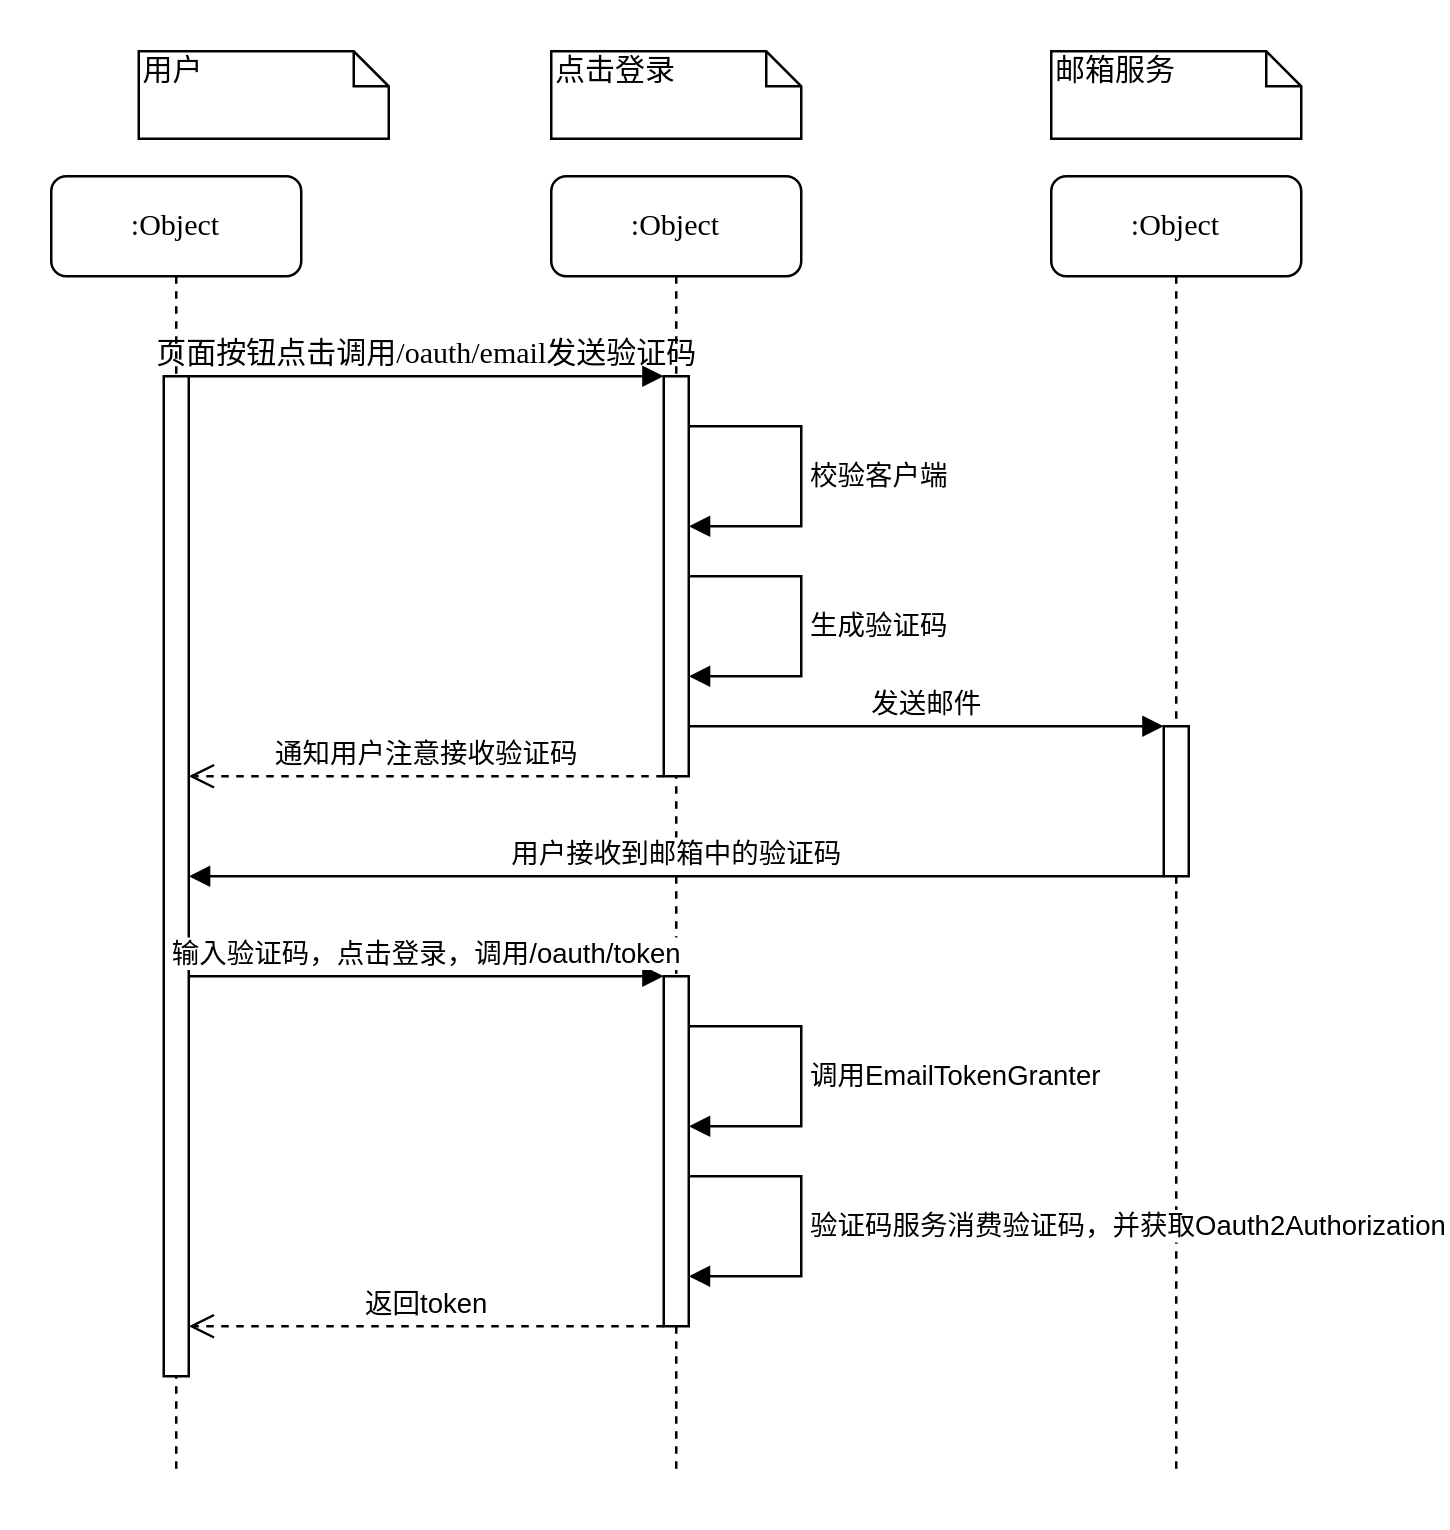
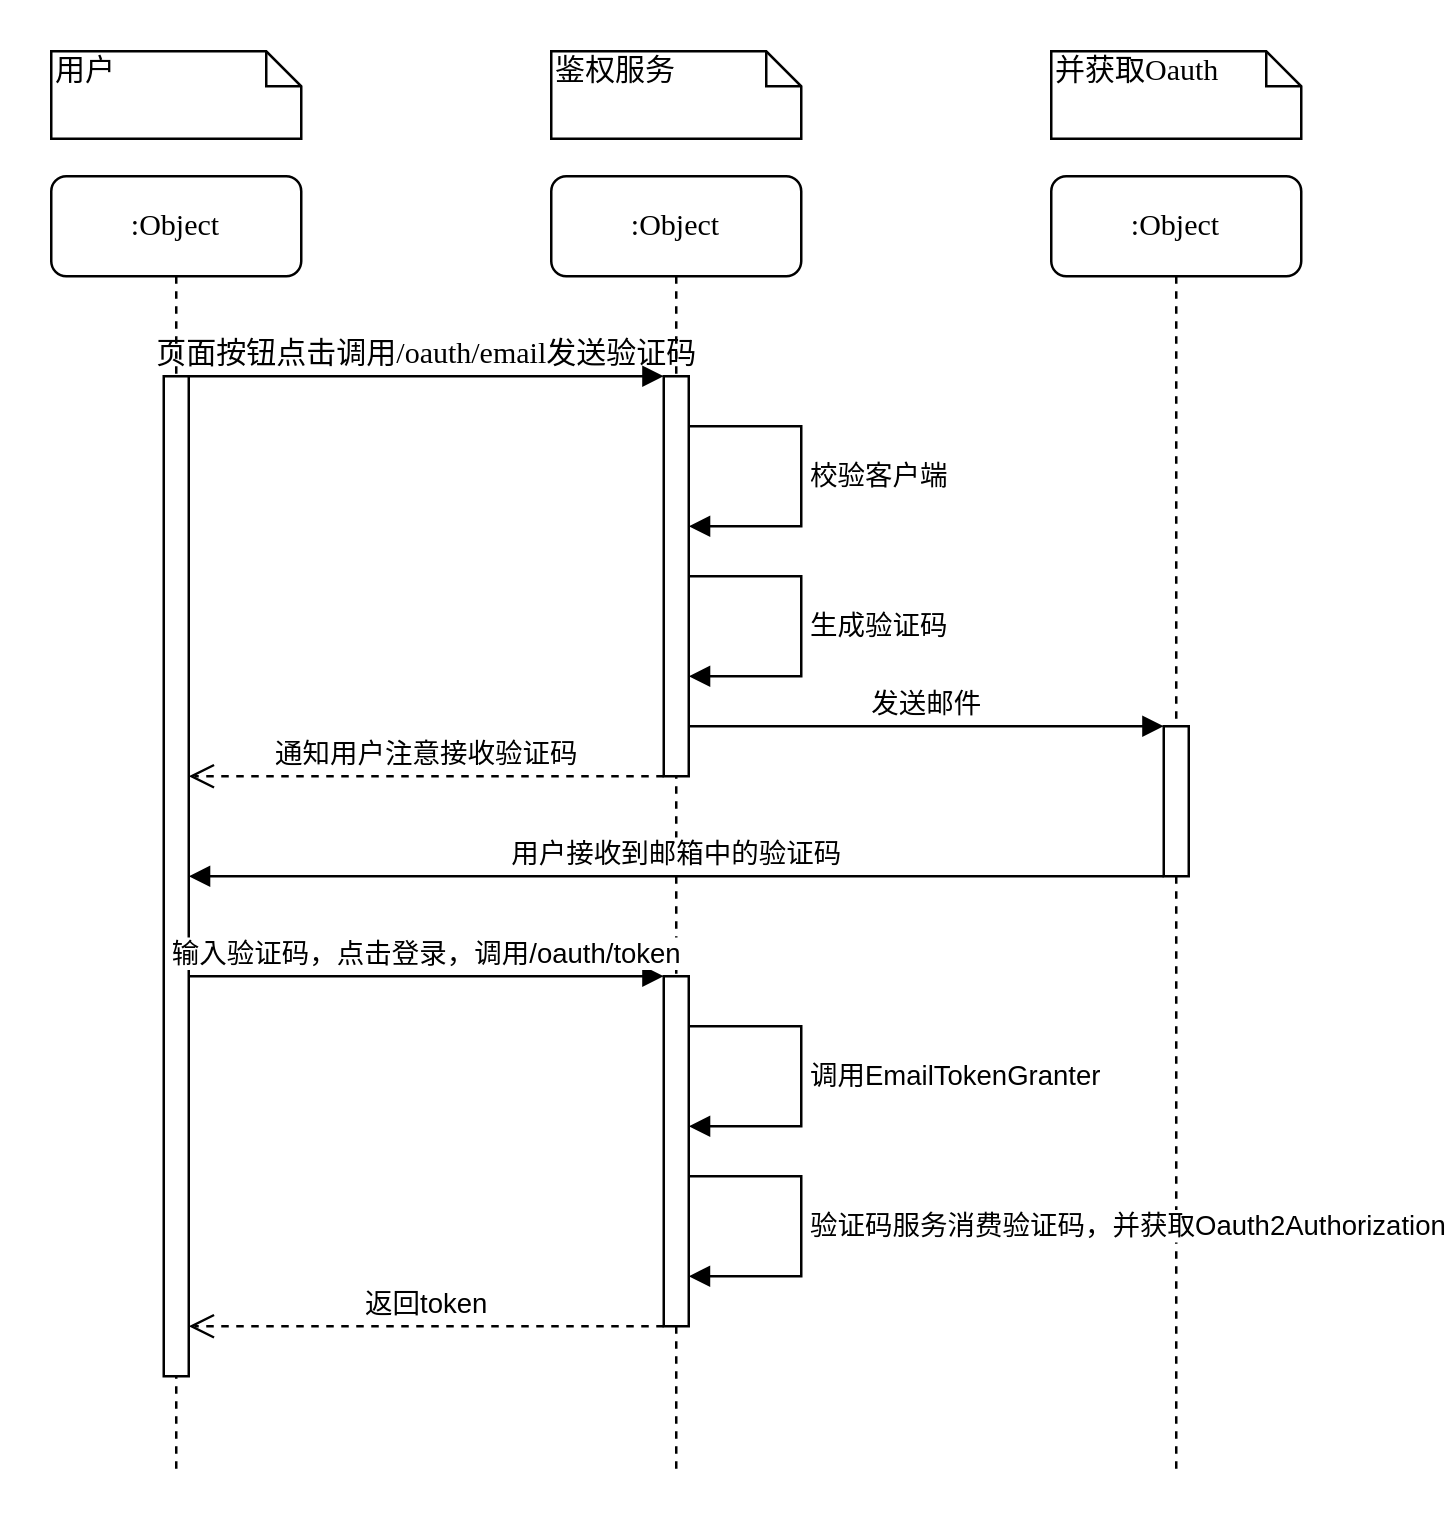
(616, 72) -> (616, 72)
(1116, 72) -> (1143, 72)
(264, 95) -> (176, 95)
